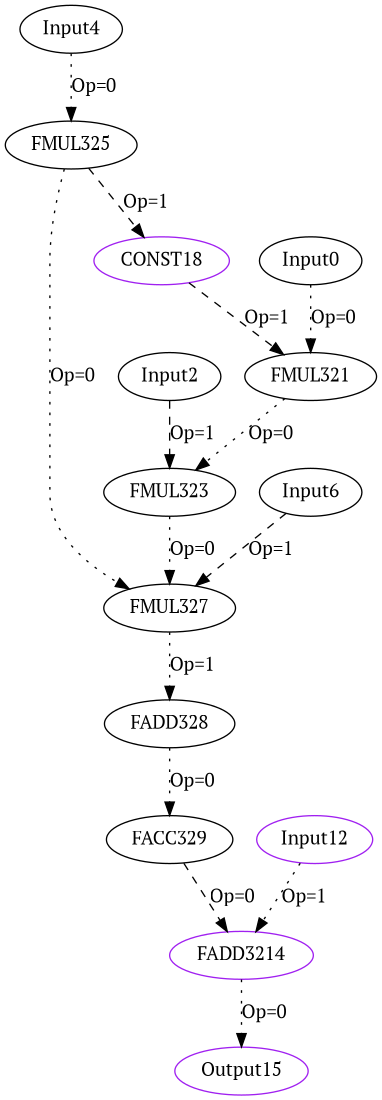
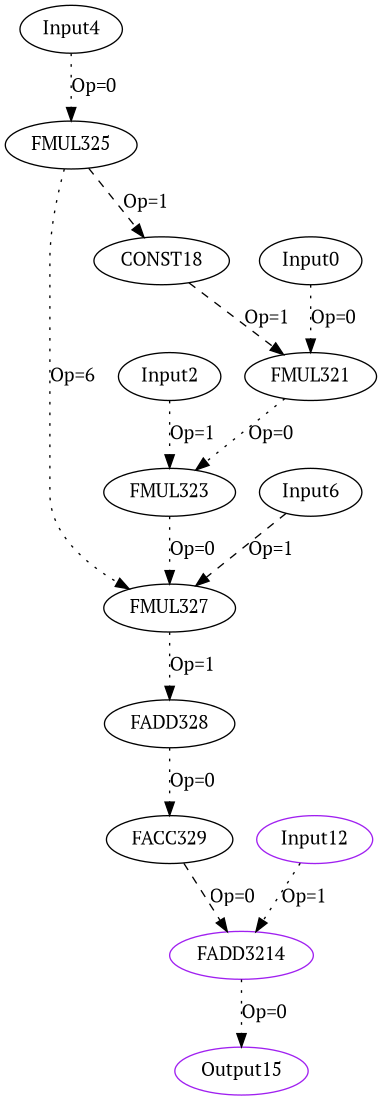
(162, 261) -> (162, 261)
(73, 377) -> (73, 377)
(170, 428) -> (170, 428)
